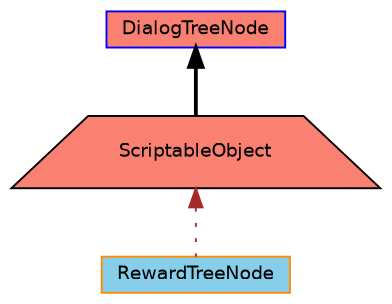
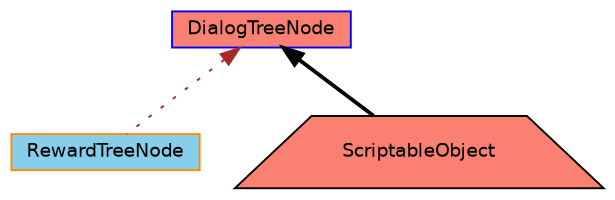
(196, 232) -> (176, 97)
